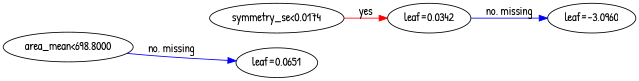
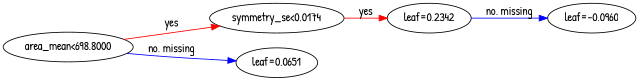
(429, 18) -> (429, 18)
(592, 18) -> (592, 18)
none -> (168, 33)
